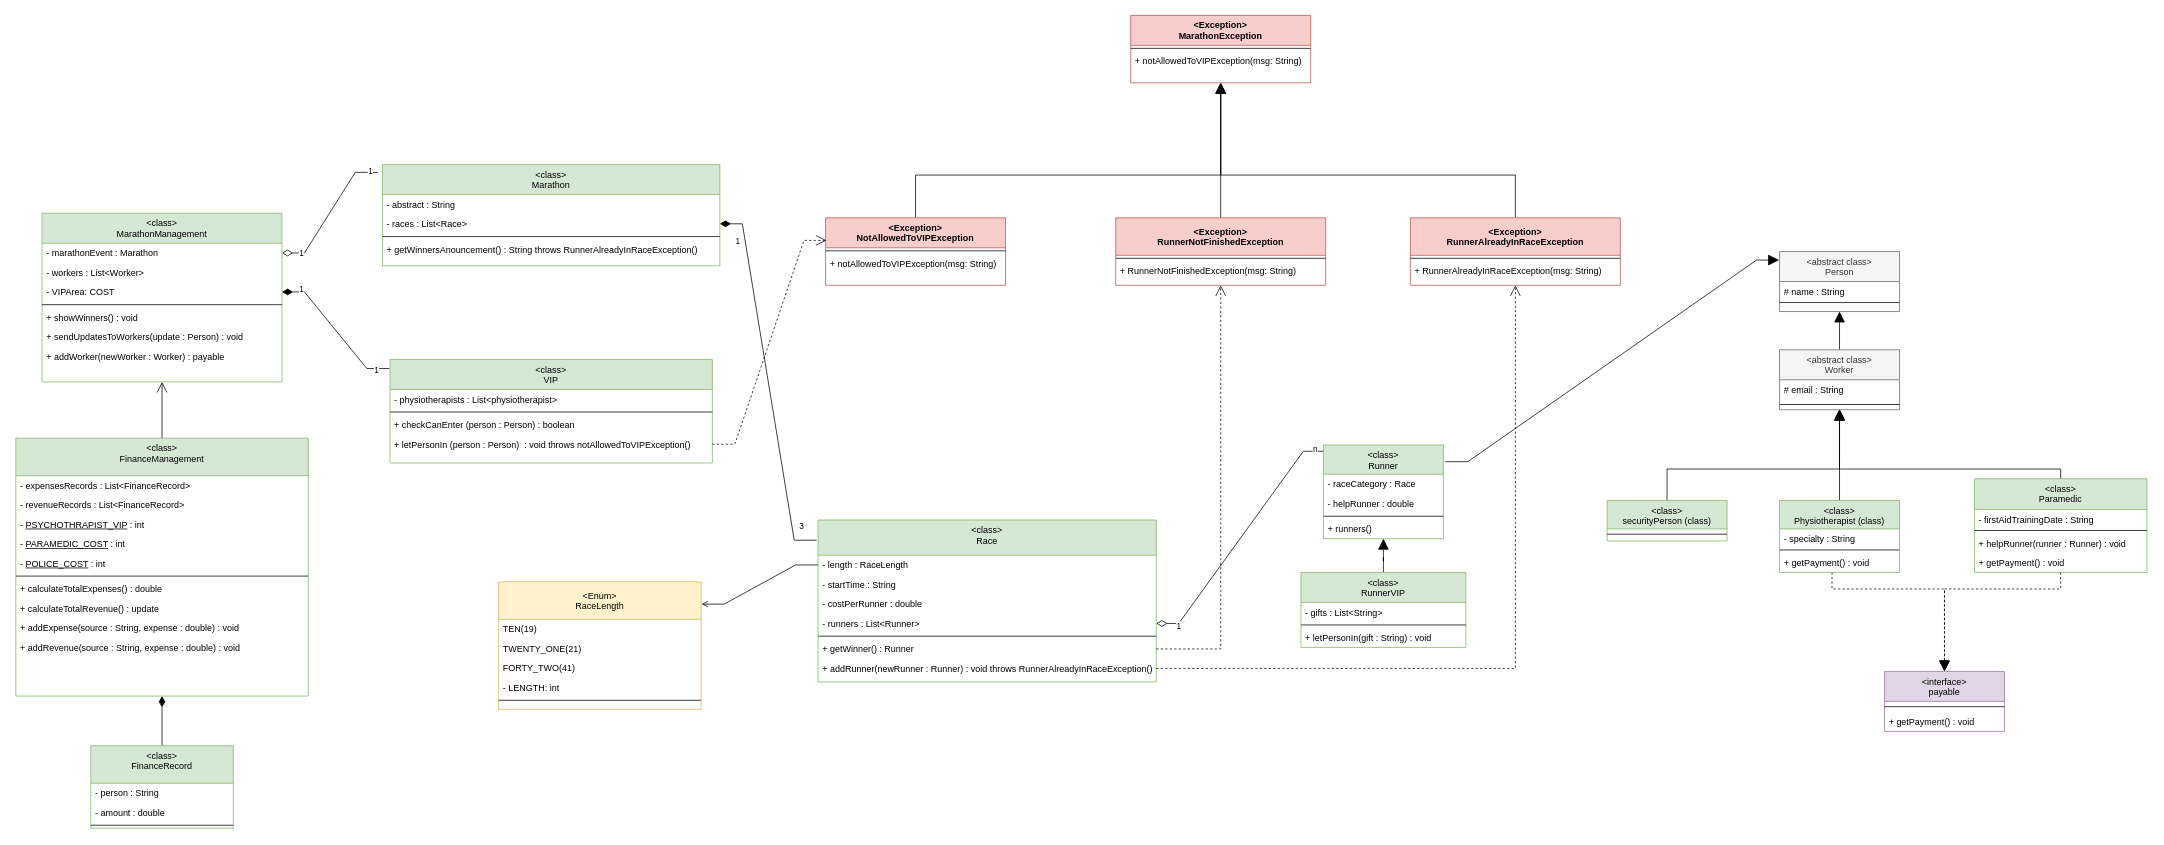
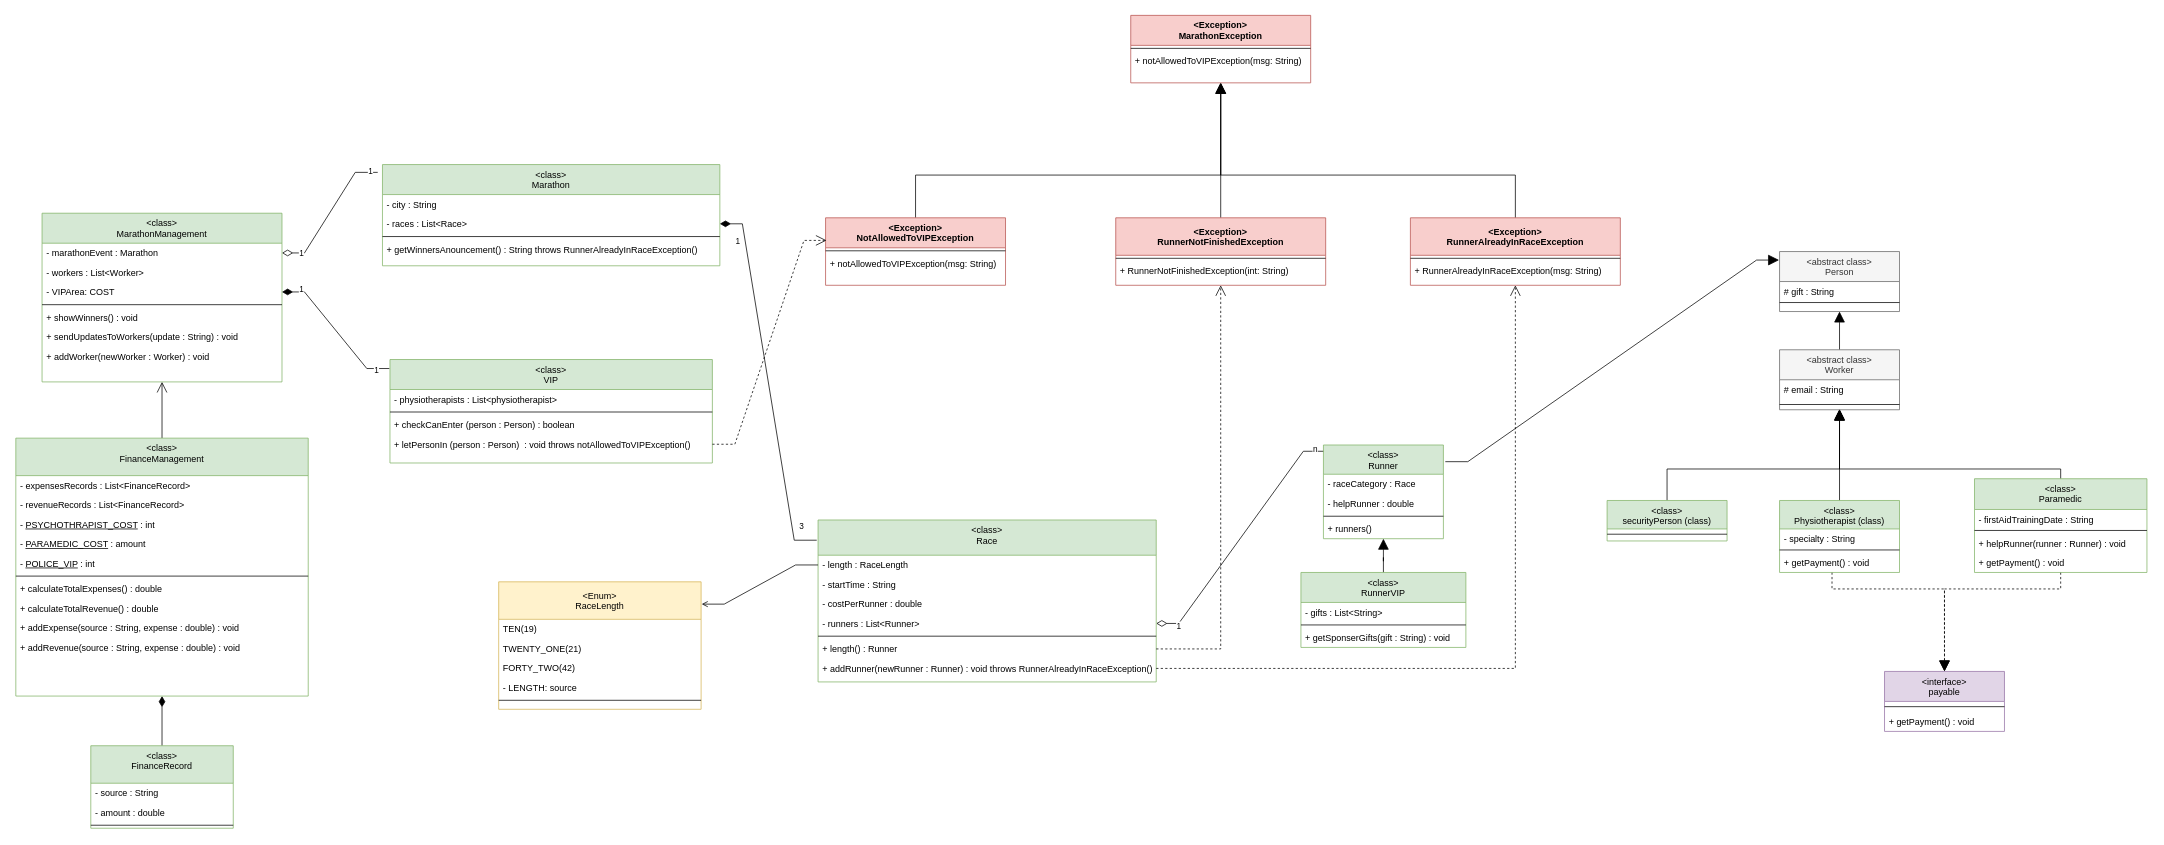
(428, 205) -> (417, 205)
(1215, 272) -> (1214, 272)
(1816, 292) -> (1815, 292)
(152, 337) -> (151, 337)
(140, 357) -> (132, 357)
(80, 526) -> (82, 526)
(69, 545) -> (78, 545)
(62, 565) -> (59, 565)
(97, 609) -> (96, 609)
(1380, 638) -> (1390, 638)
(872, 650) -> (864, 650)
(535, 669) -> (535, 669)
(531, 688) -> (539, 688)
(131, 794) -> (131, 794)
